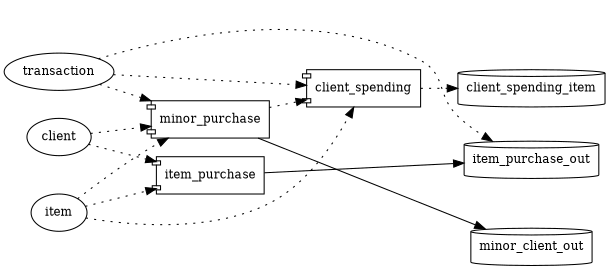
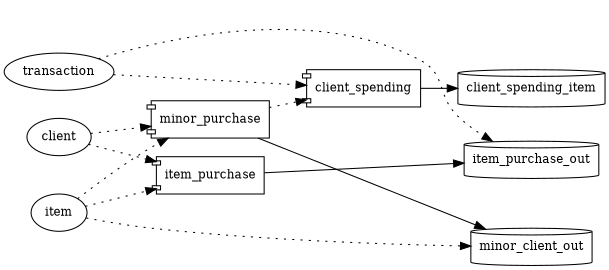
(434, 88) -> (434, 88)
(120, 91) -> none
(238, 215) -> (273, 238)
